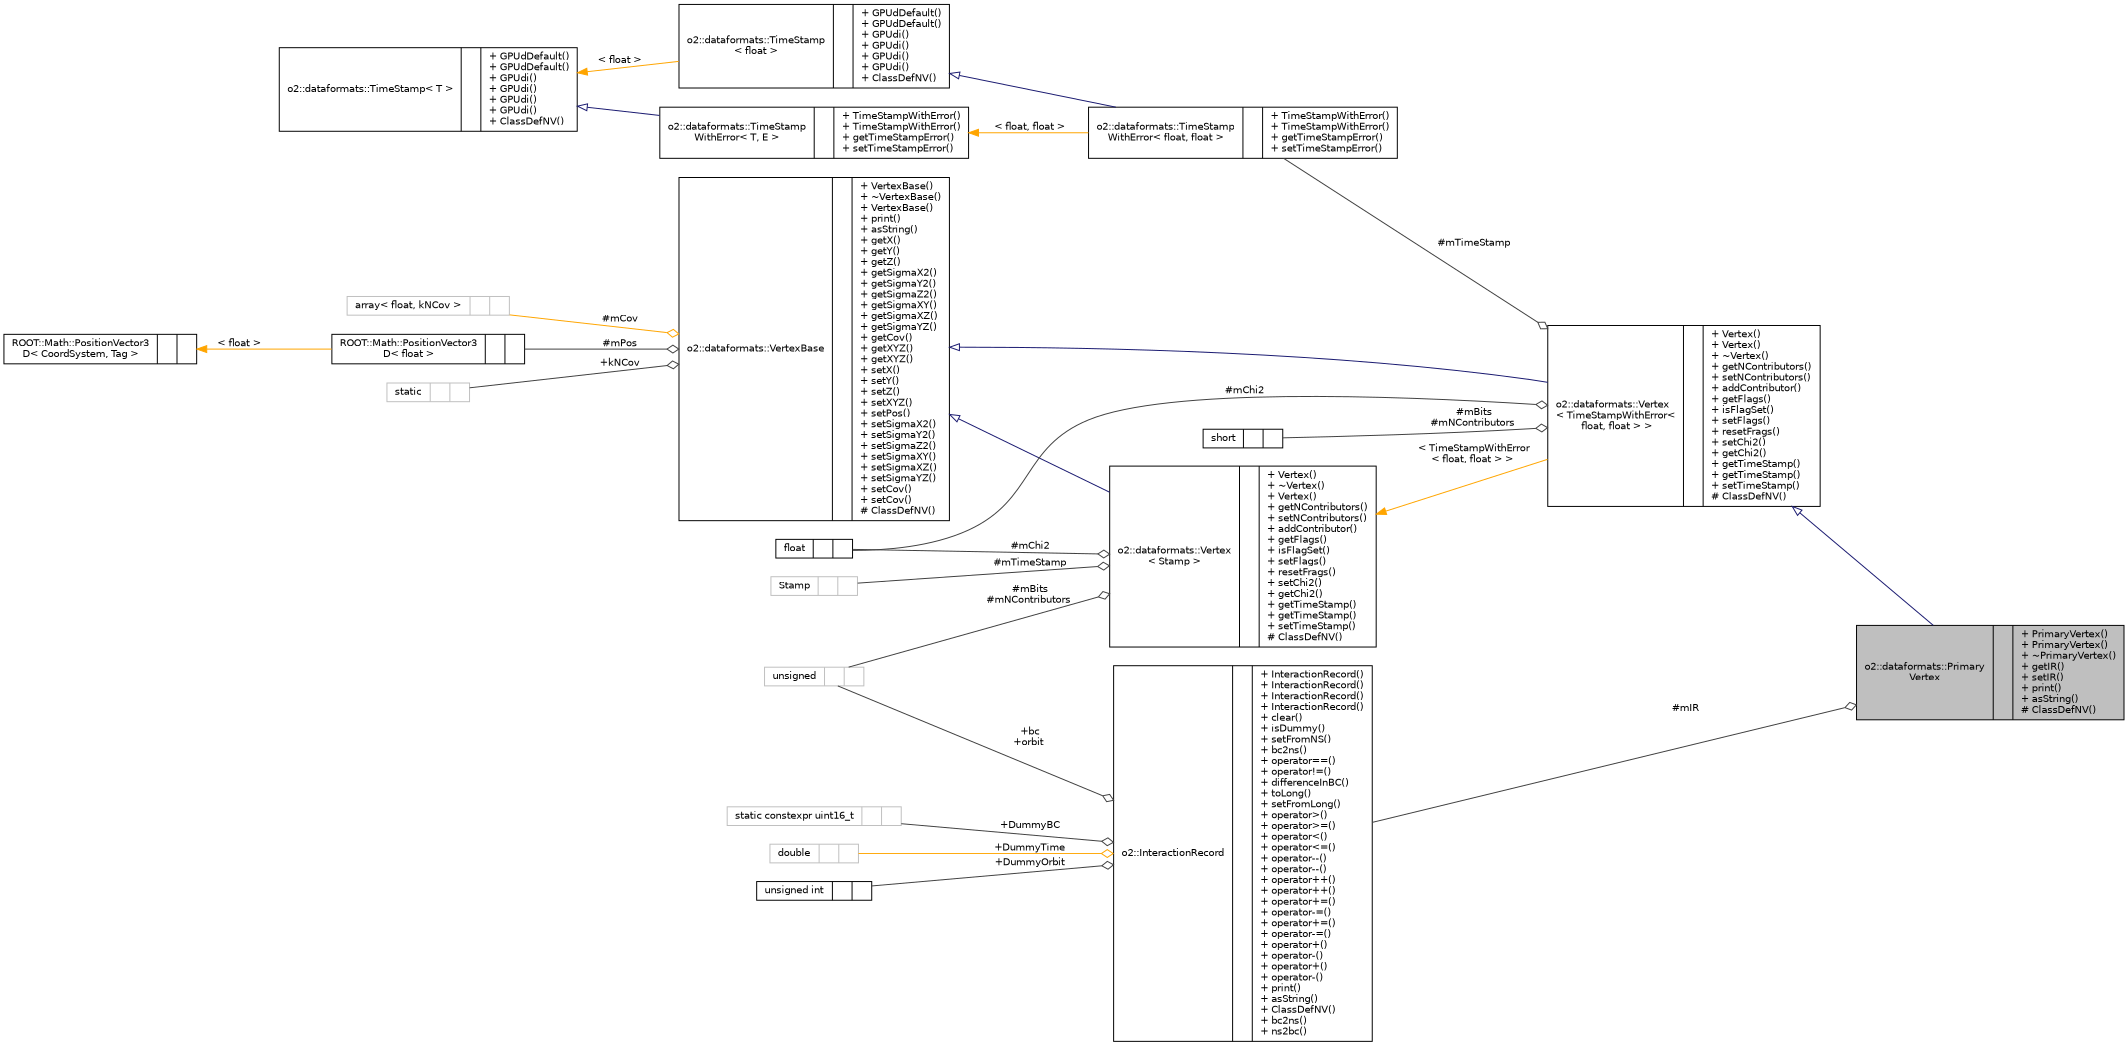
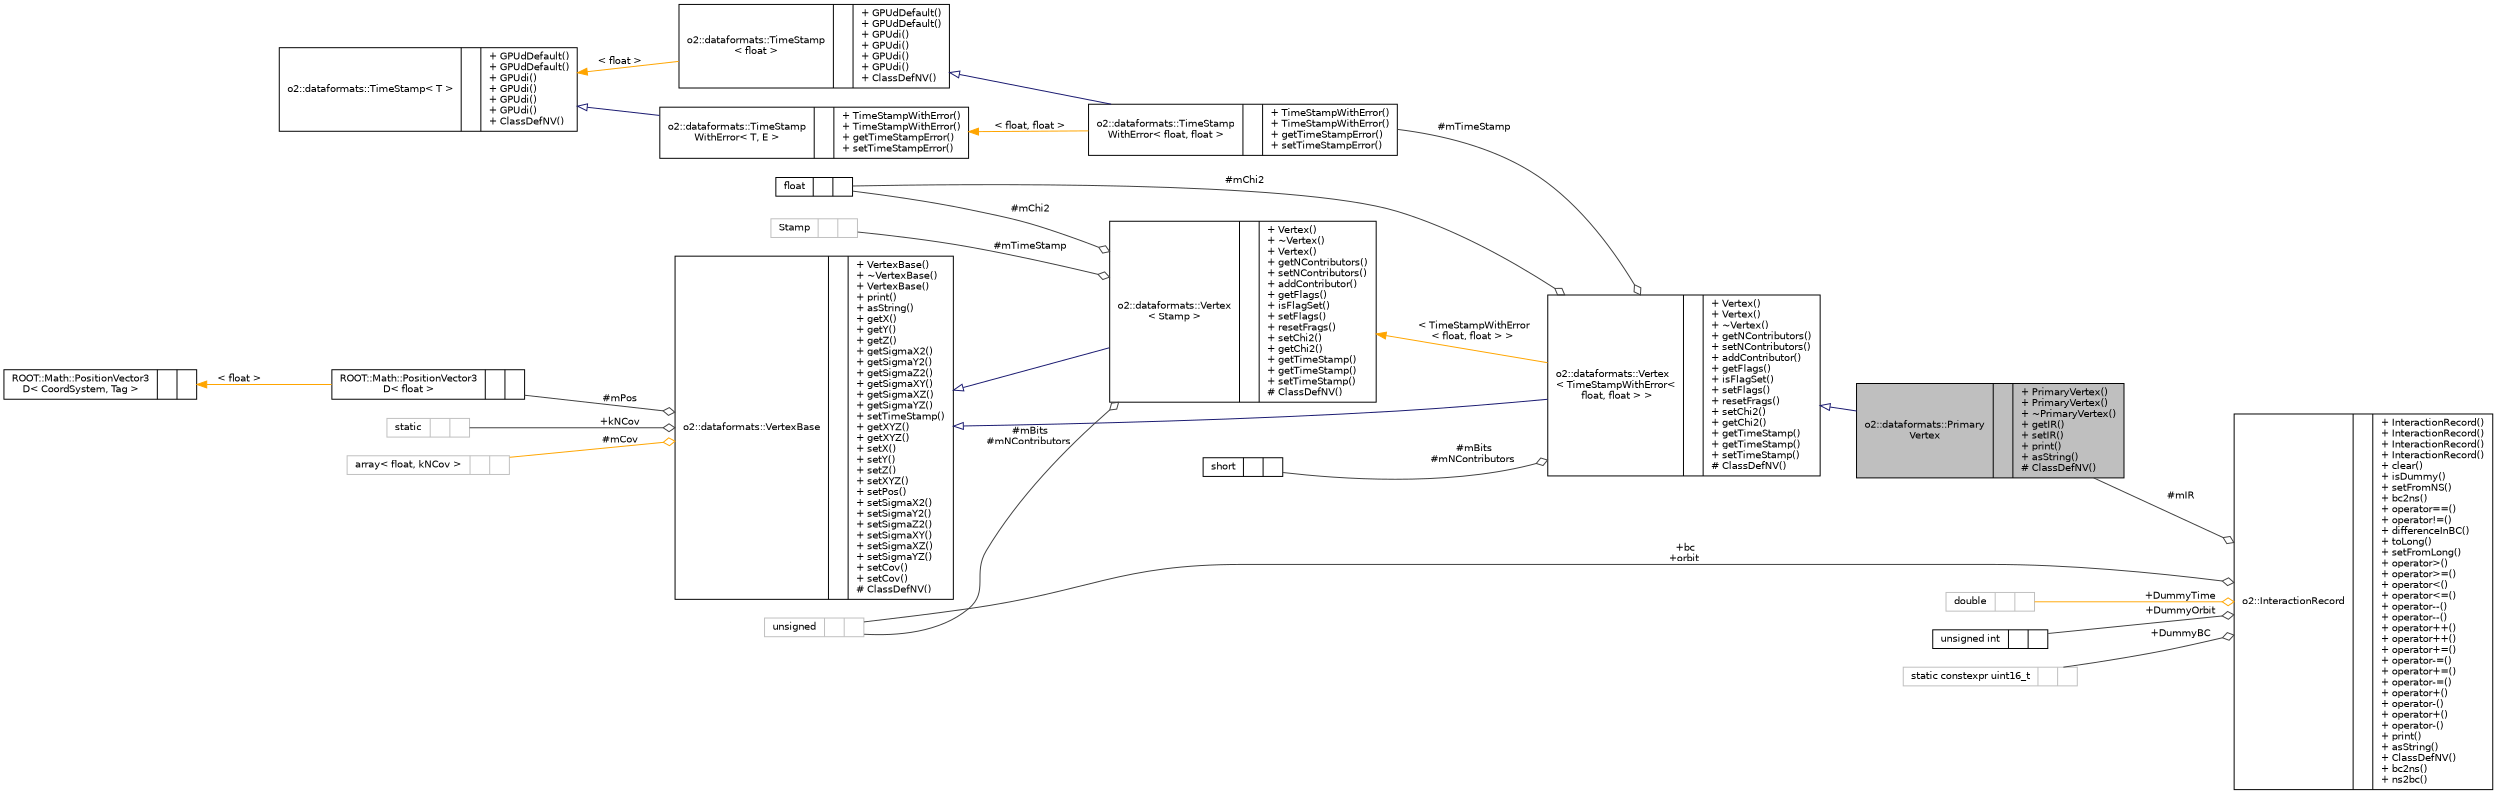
(886, 338) -> (901, 416)
(1609, 765) -> (2158, 508)
